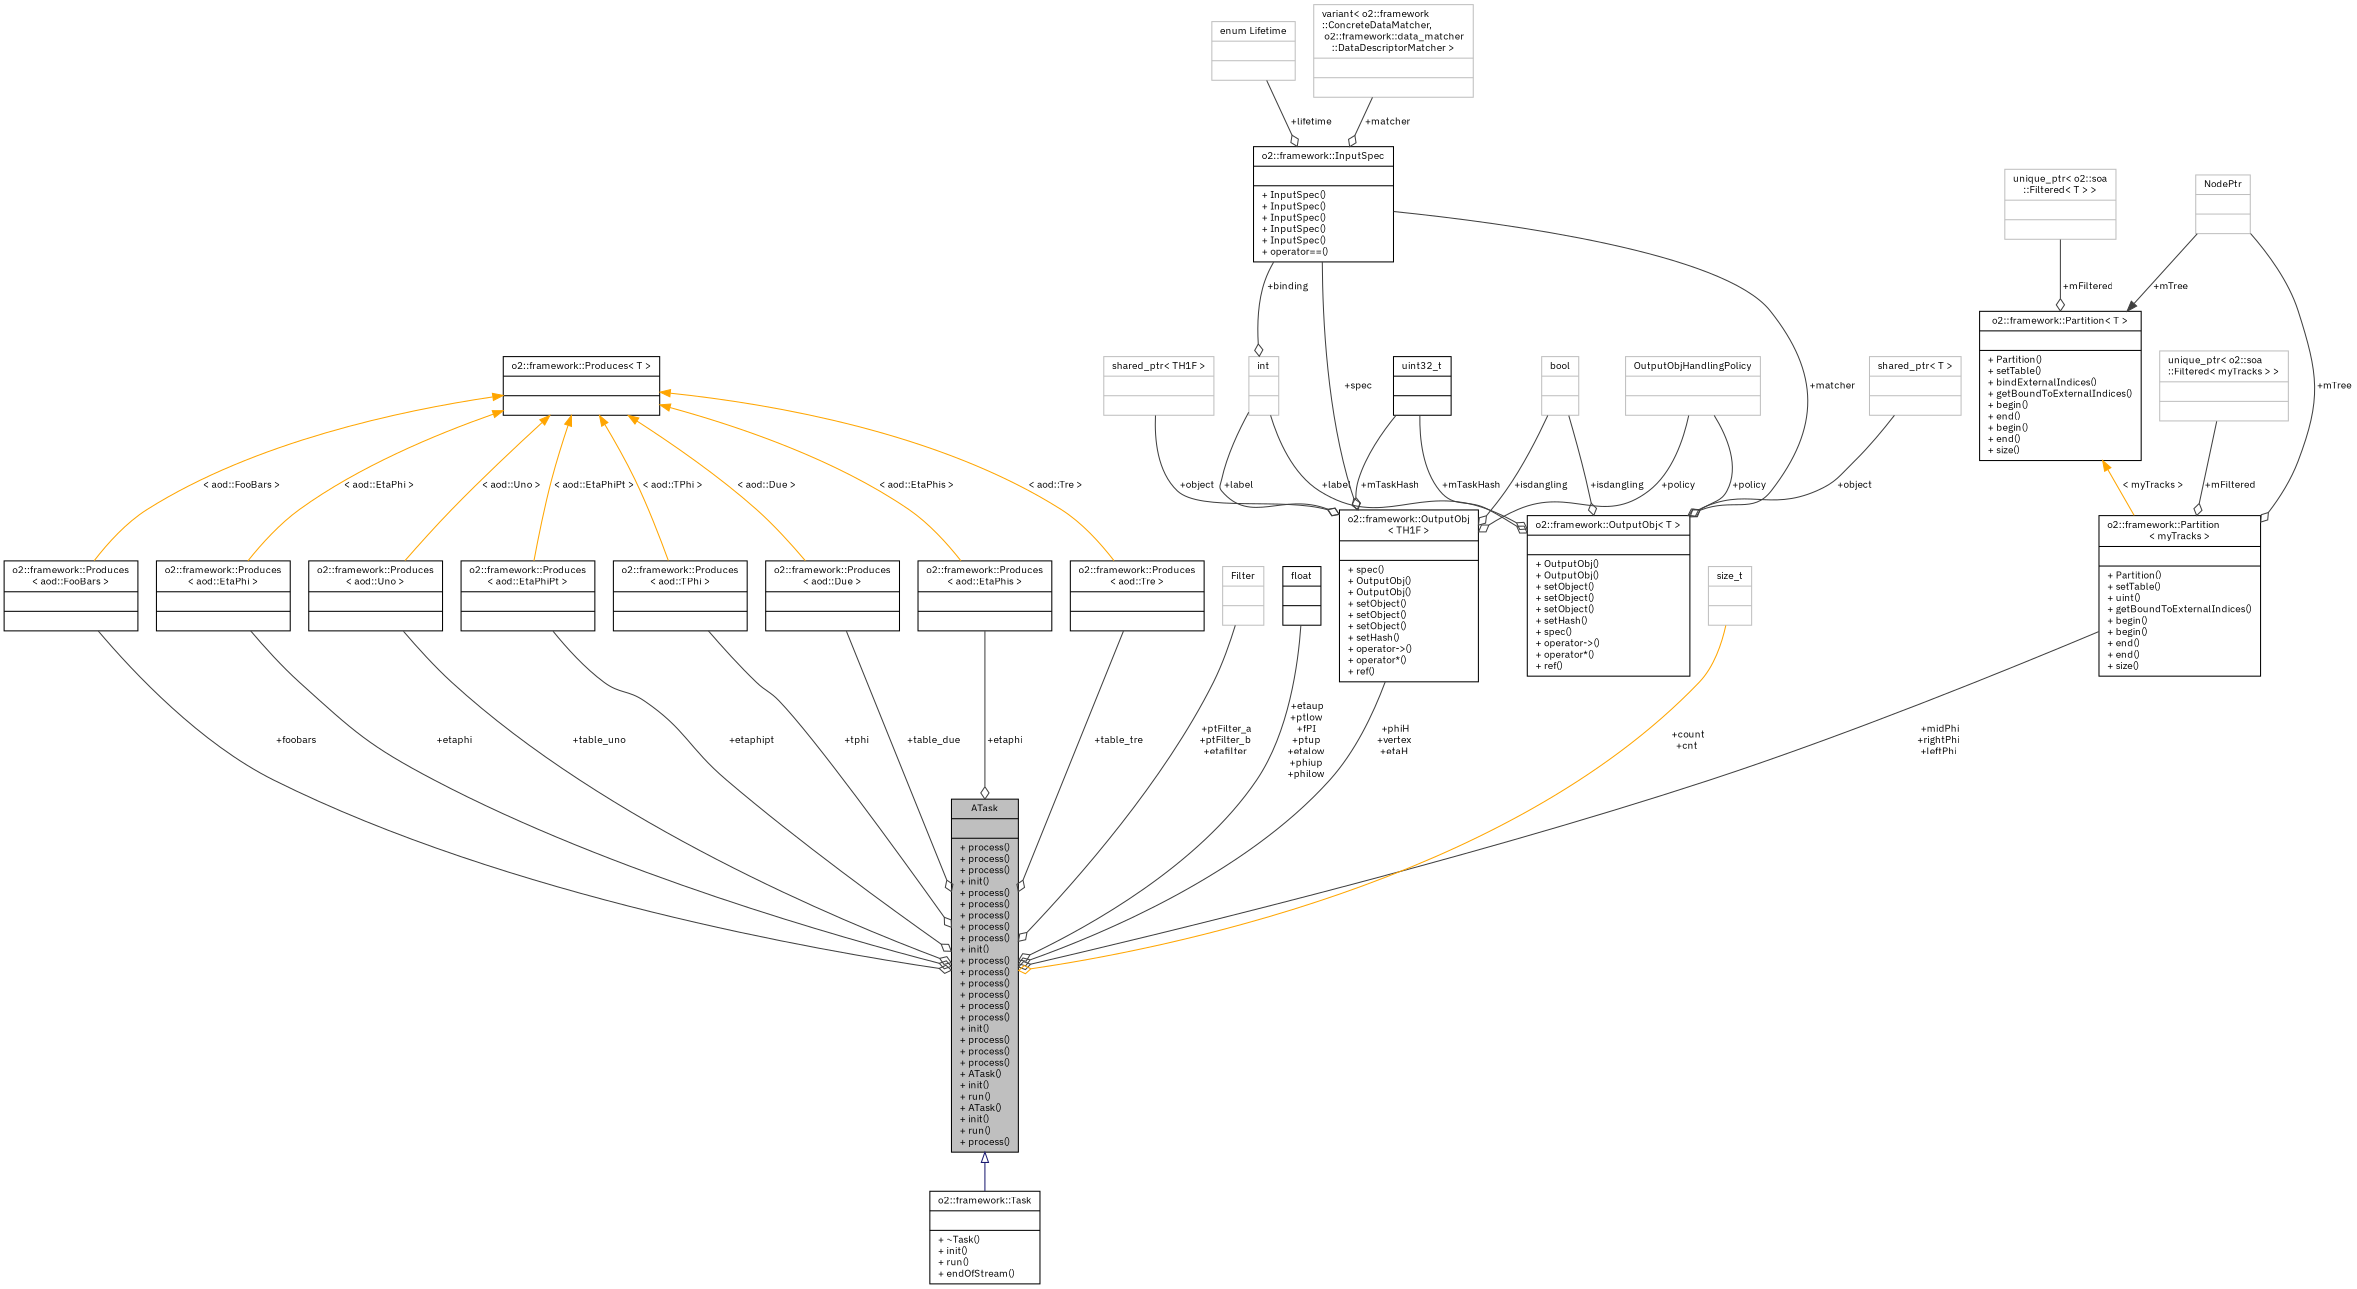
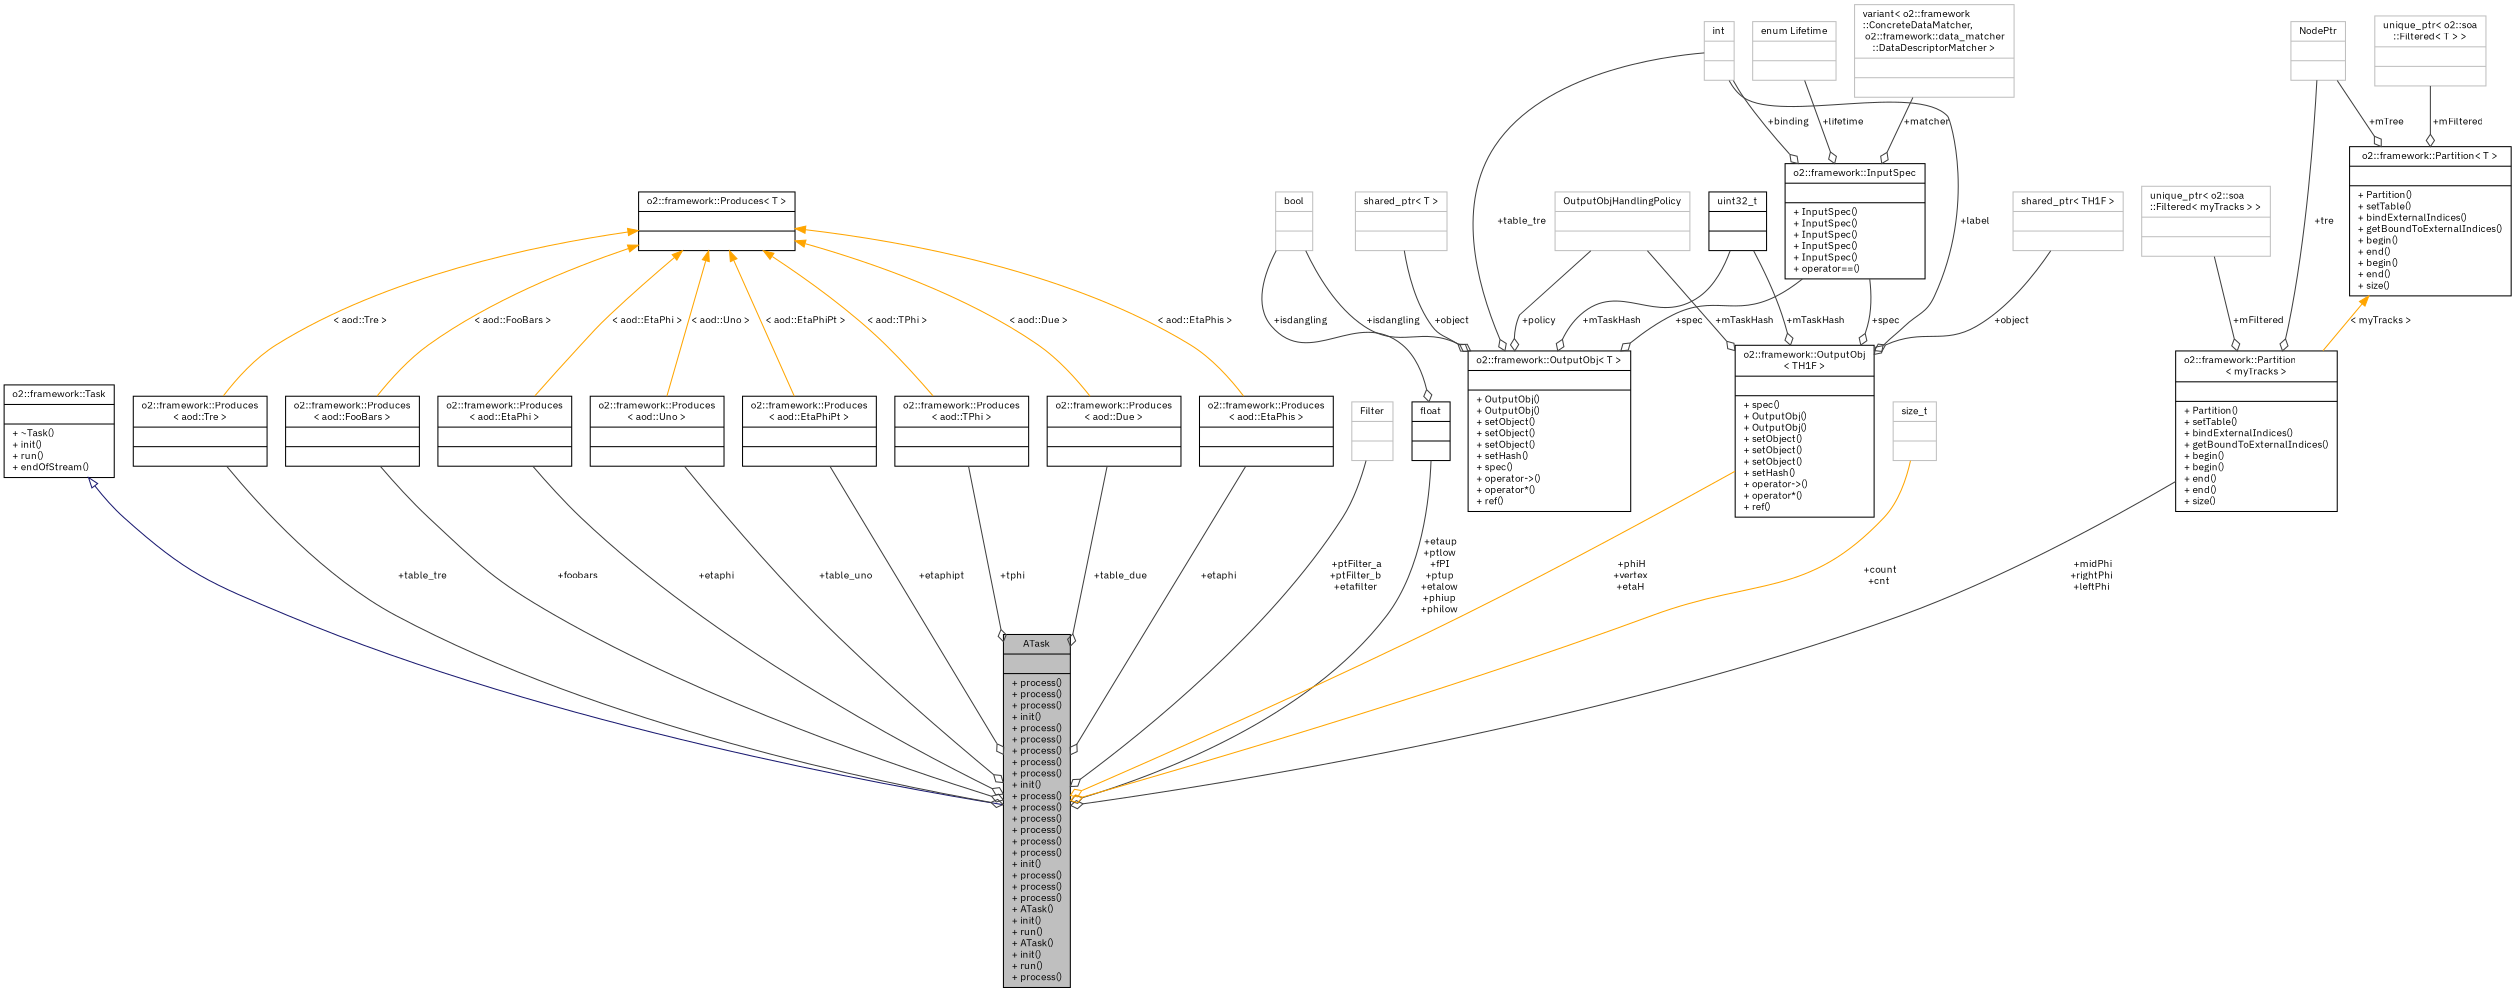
(2166, 269) -> (2356, 108)
(1260, 302) -> (1760, 119)
(1831, 386) -> (1688, 321)
(2334, 386) -> (2323, 221)
(1521, 468) -> (1322, 341)
(1335, 485) -> (1521, 221)
(1678, 485) -> (1744, 321)
(2124, 598) -> (2238, 433)
(1239, 857) -> (1413, 640)
(985, 1177) -> (527, 698)
